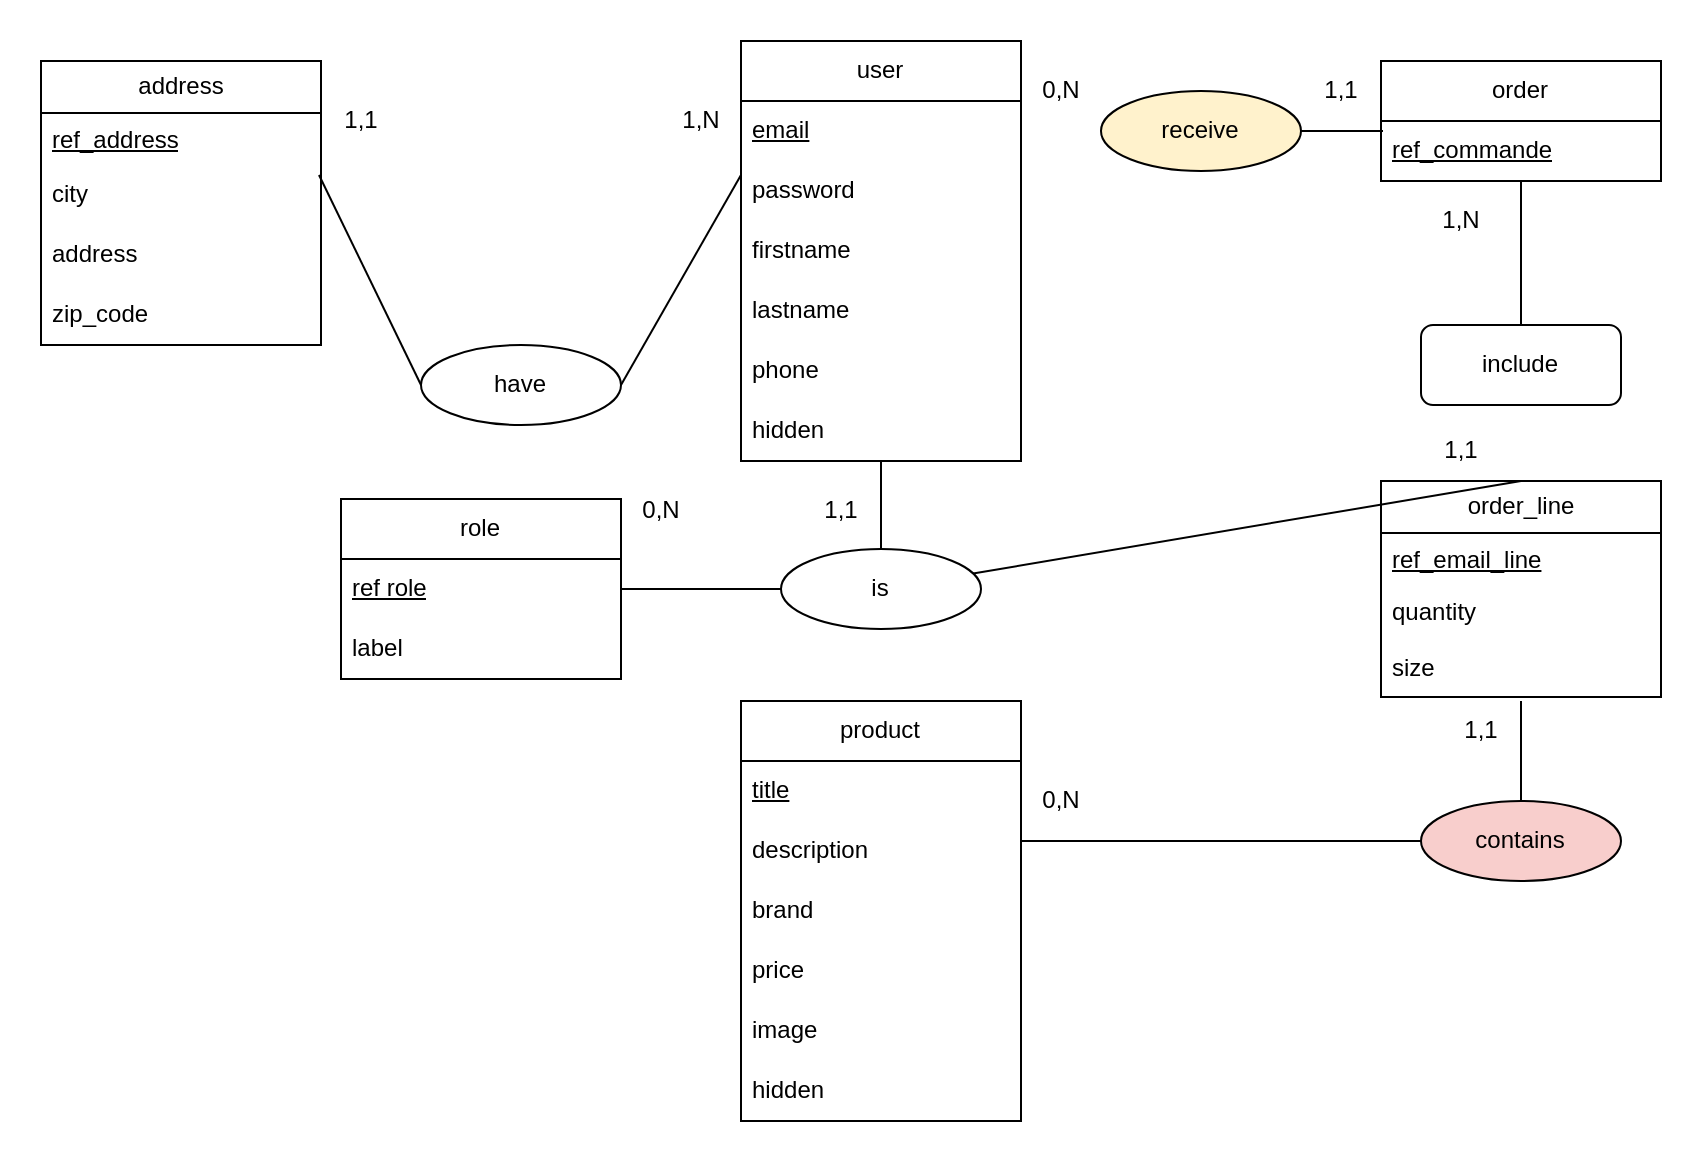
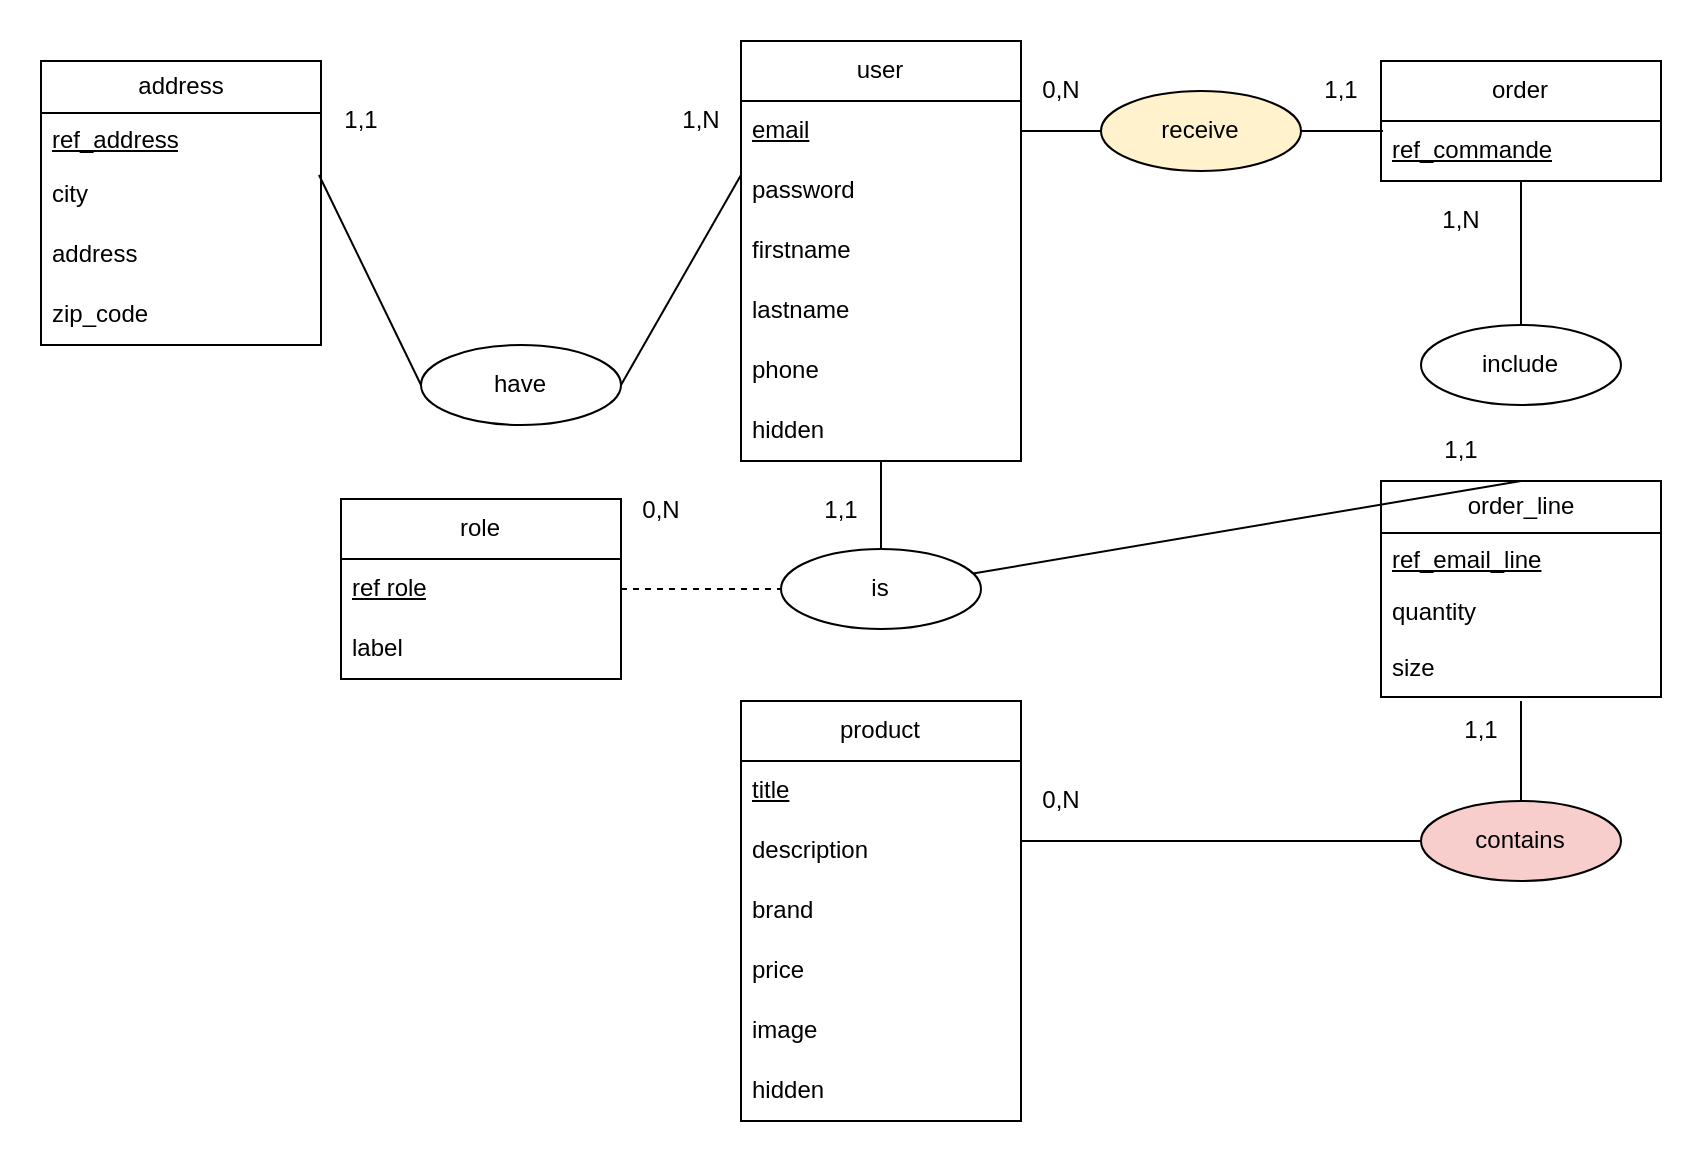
none -> (1062, 131)
(1521, 365) -> (1521, 365)
(701, 589) -> (701, 589)
